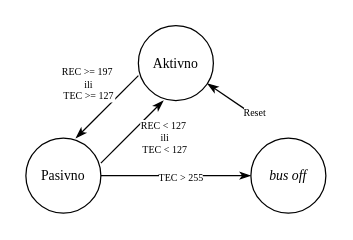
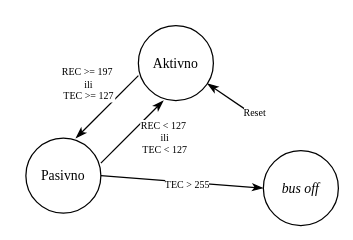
(288, 176) -> (301, 188)
